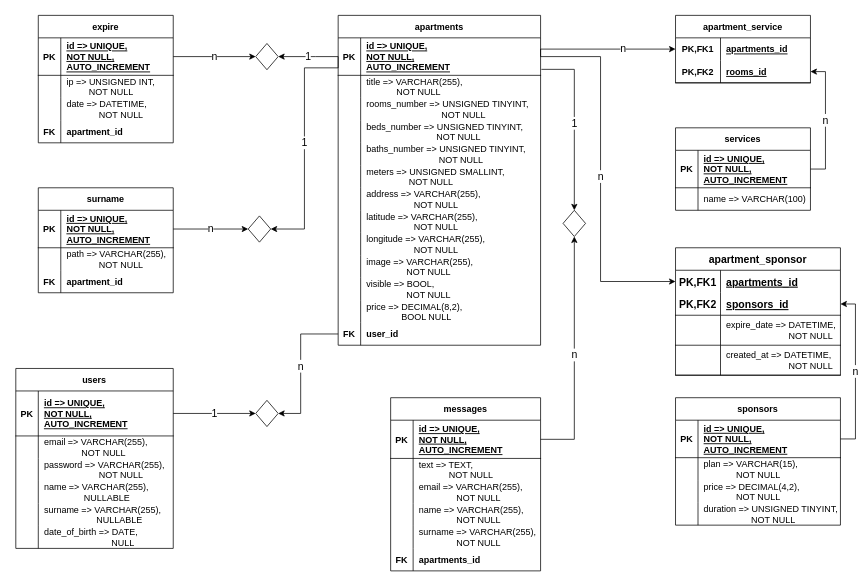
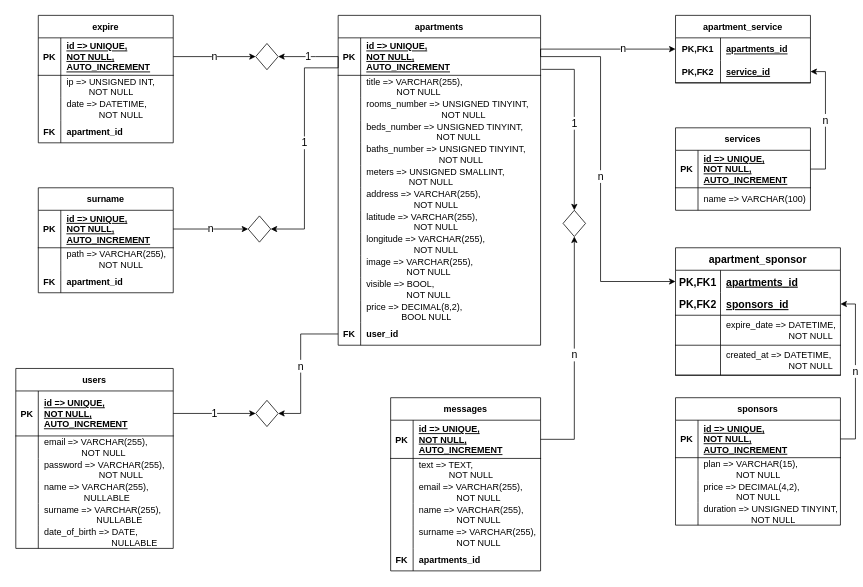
(745, 72) -> (749, 72)
(94, 533) -> (94, 533)
